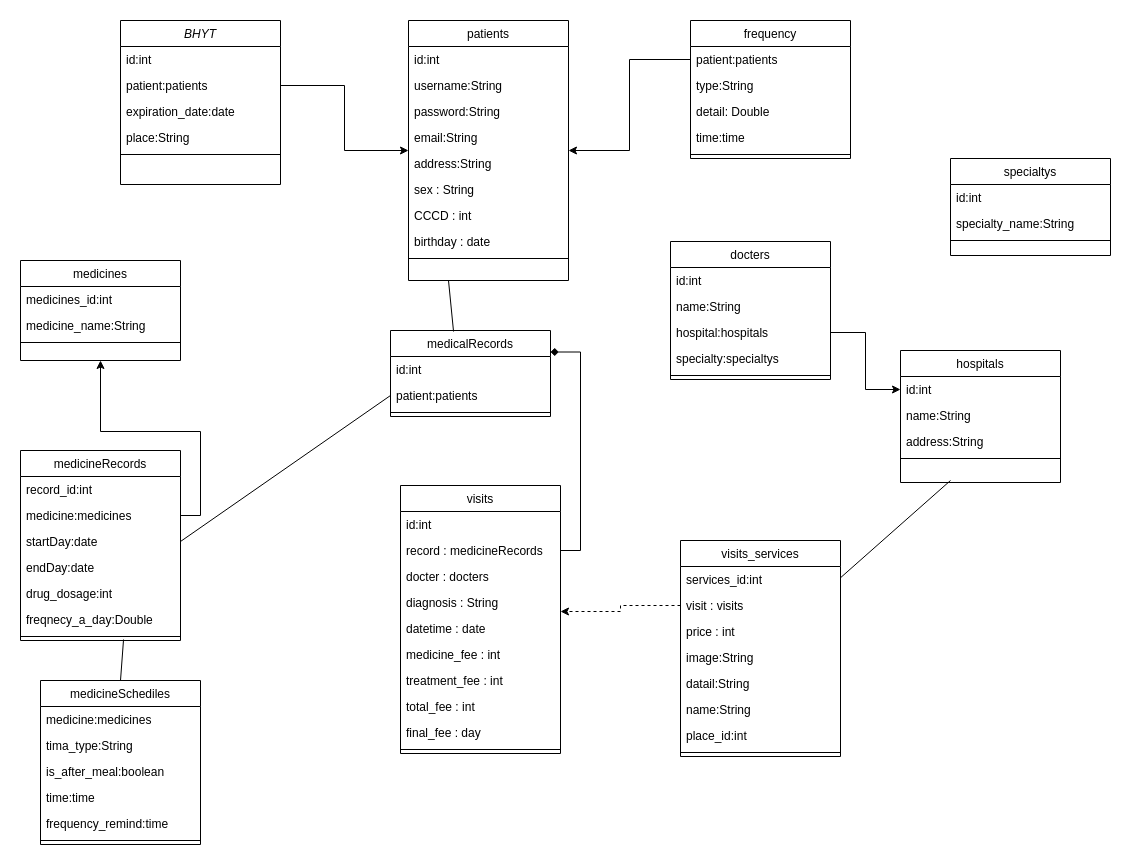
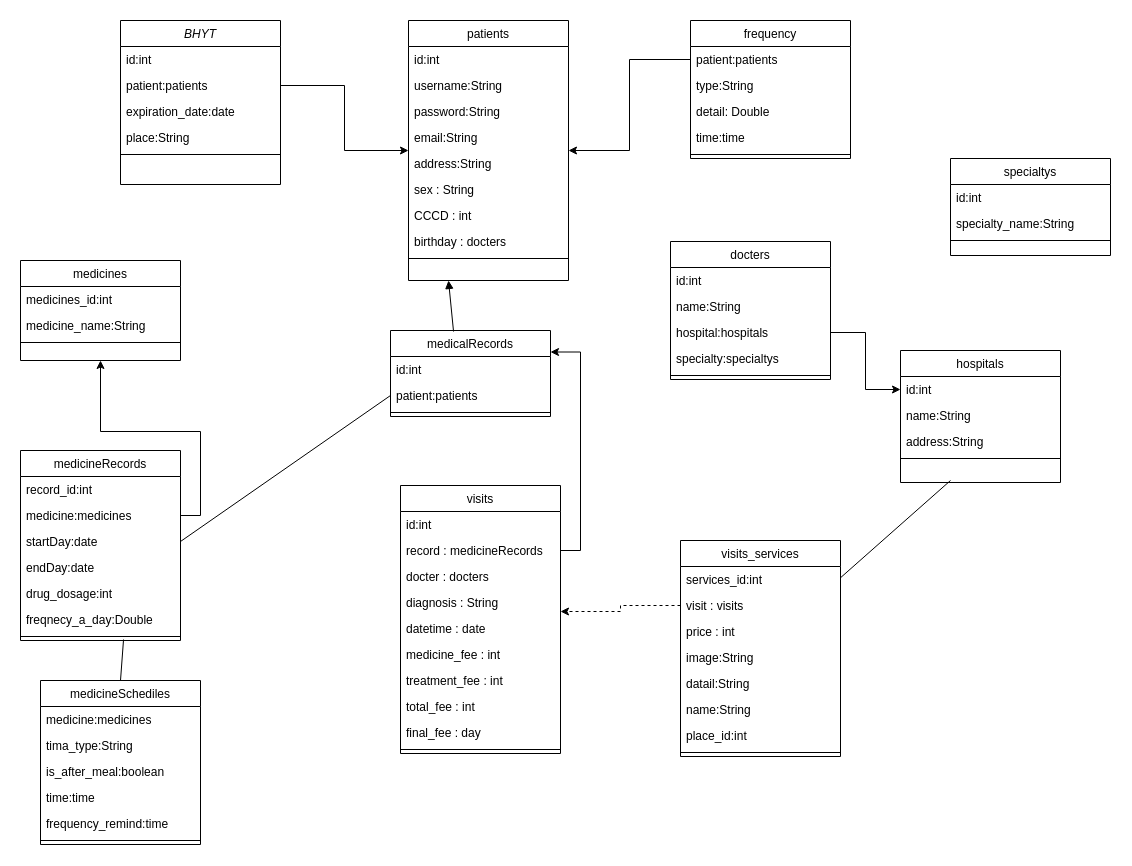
(458, 242) -> (468, 242)
(449, 286) -> (449, 290)
(559, 352) -> (559, 352)
